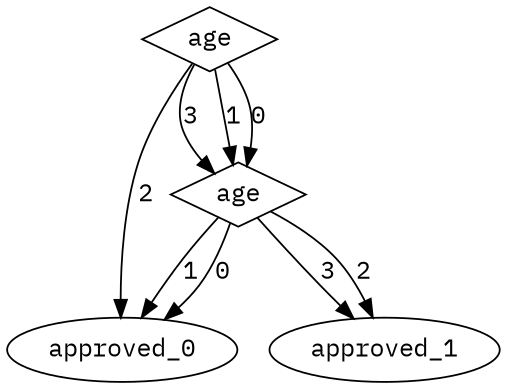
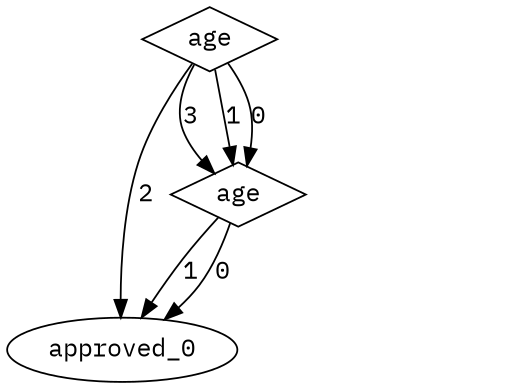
(385, 350) -> none
